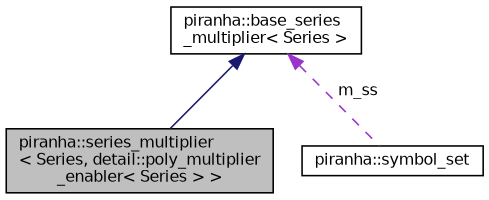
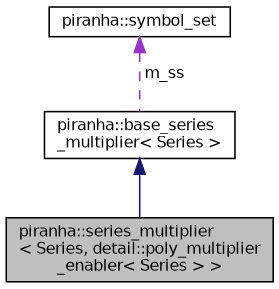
(339, 106) -> (140, 82)
